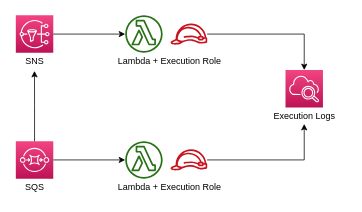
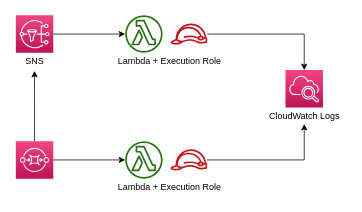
(305, 117) -> (305, 117)
(34, 188) -> none
